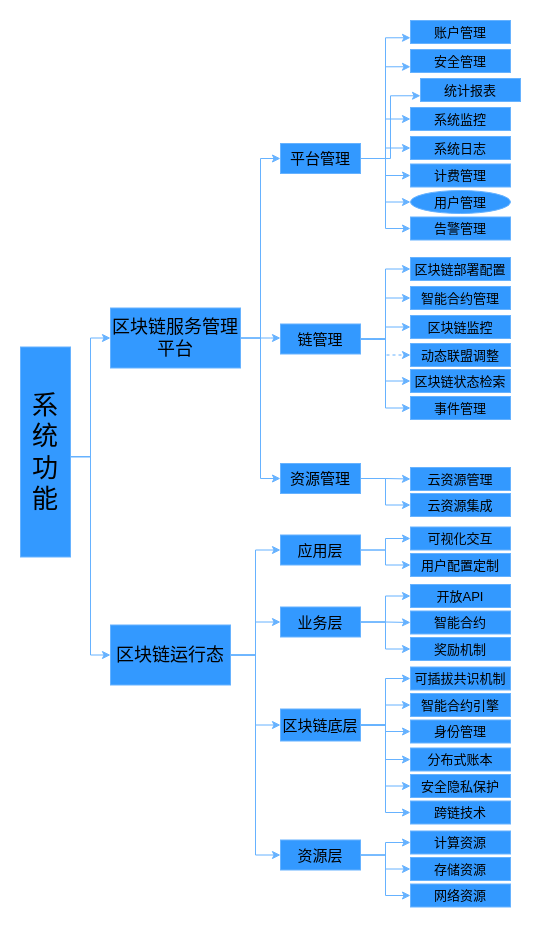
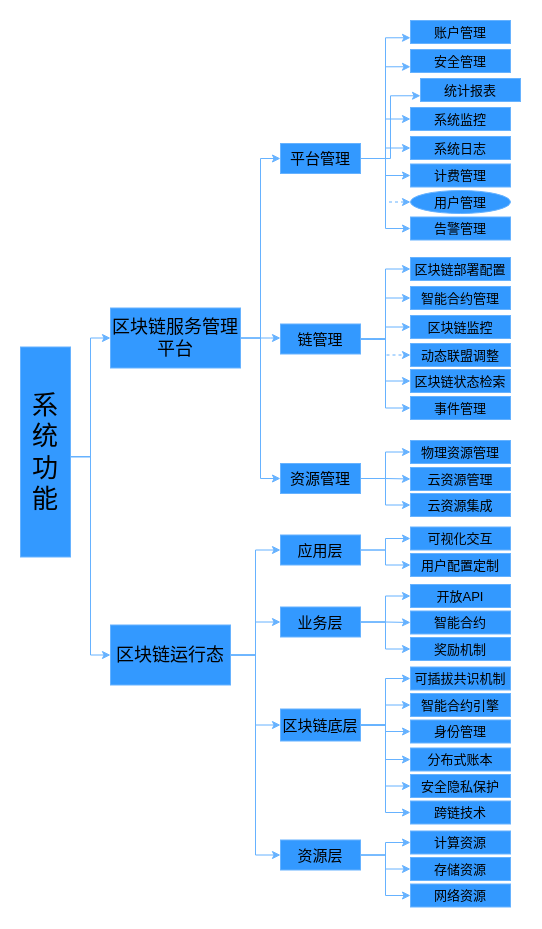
(394, 202) -> (394, 202)
none -> (461, 452)
none -> (386, 455)
